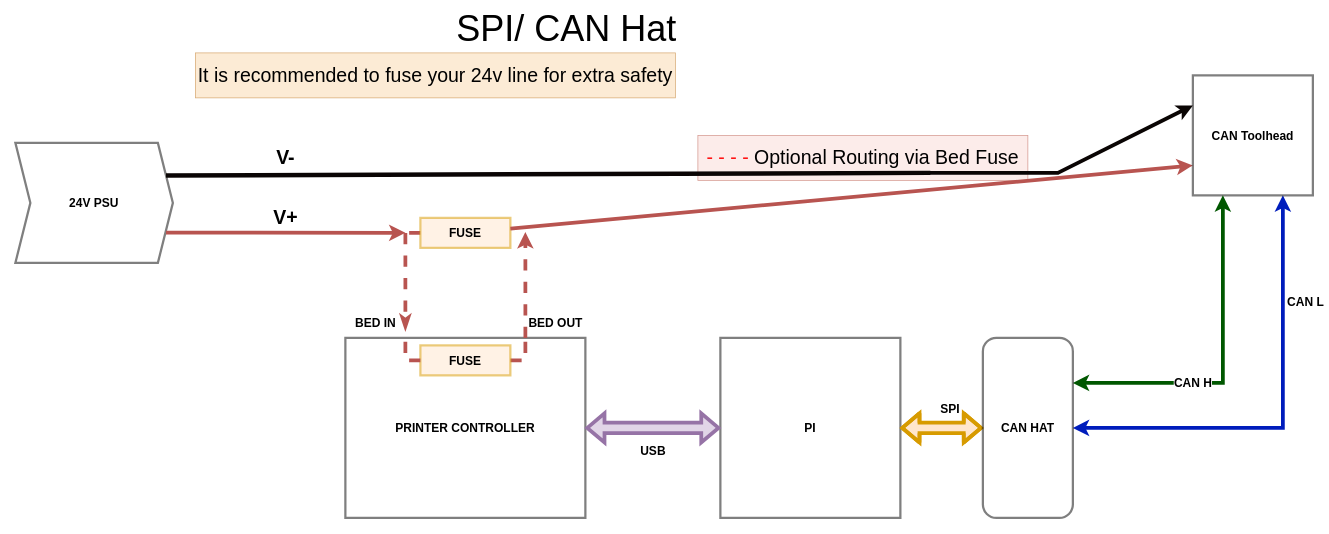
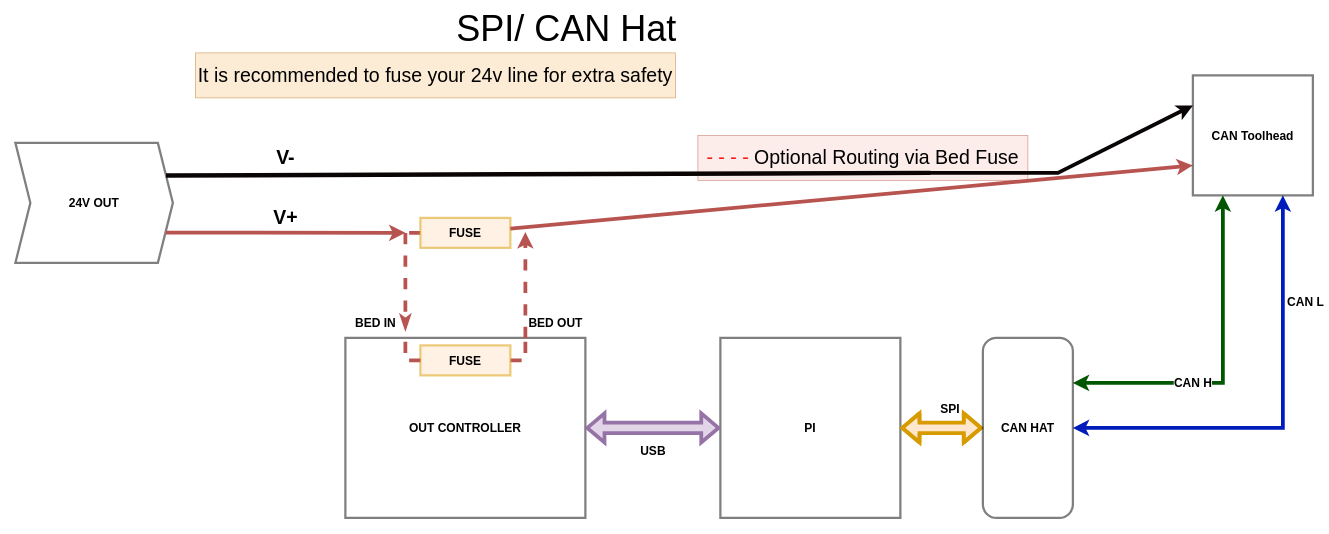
(94, 203) -> (94, 203)
(465, 428) -> (465, 428)
